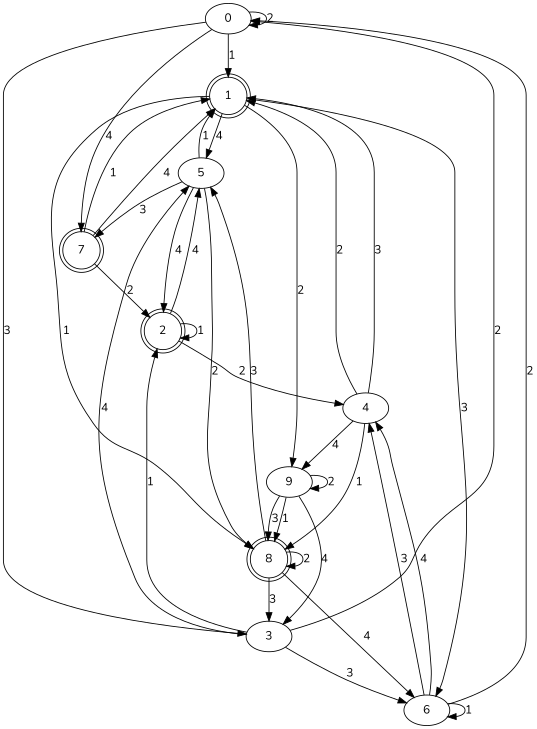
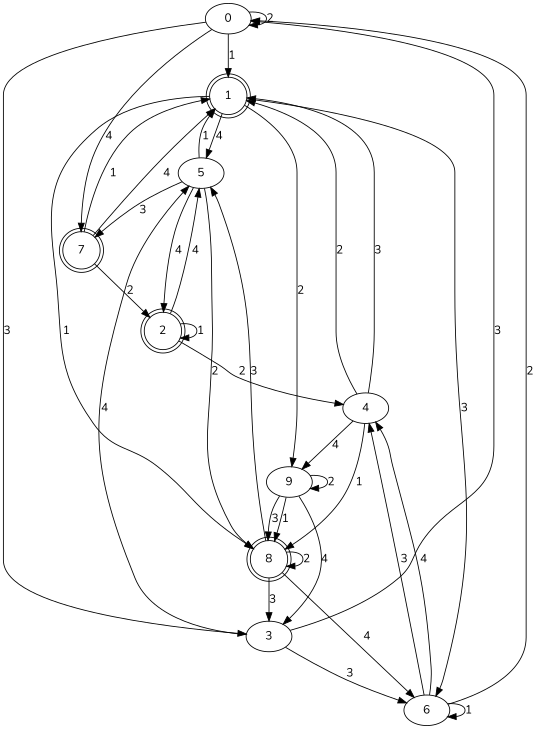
(498, 331) -> (498, 331)
(147, 525) -> none
